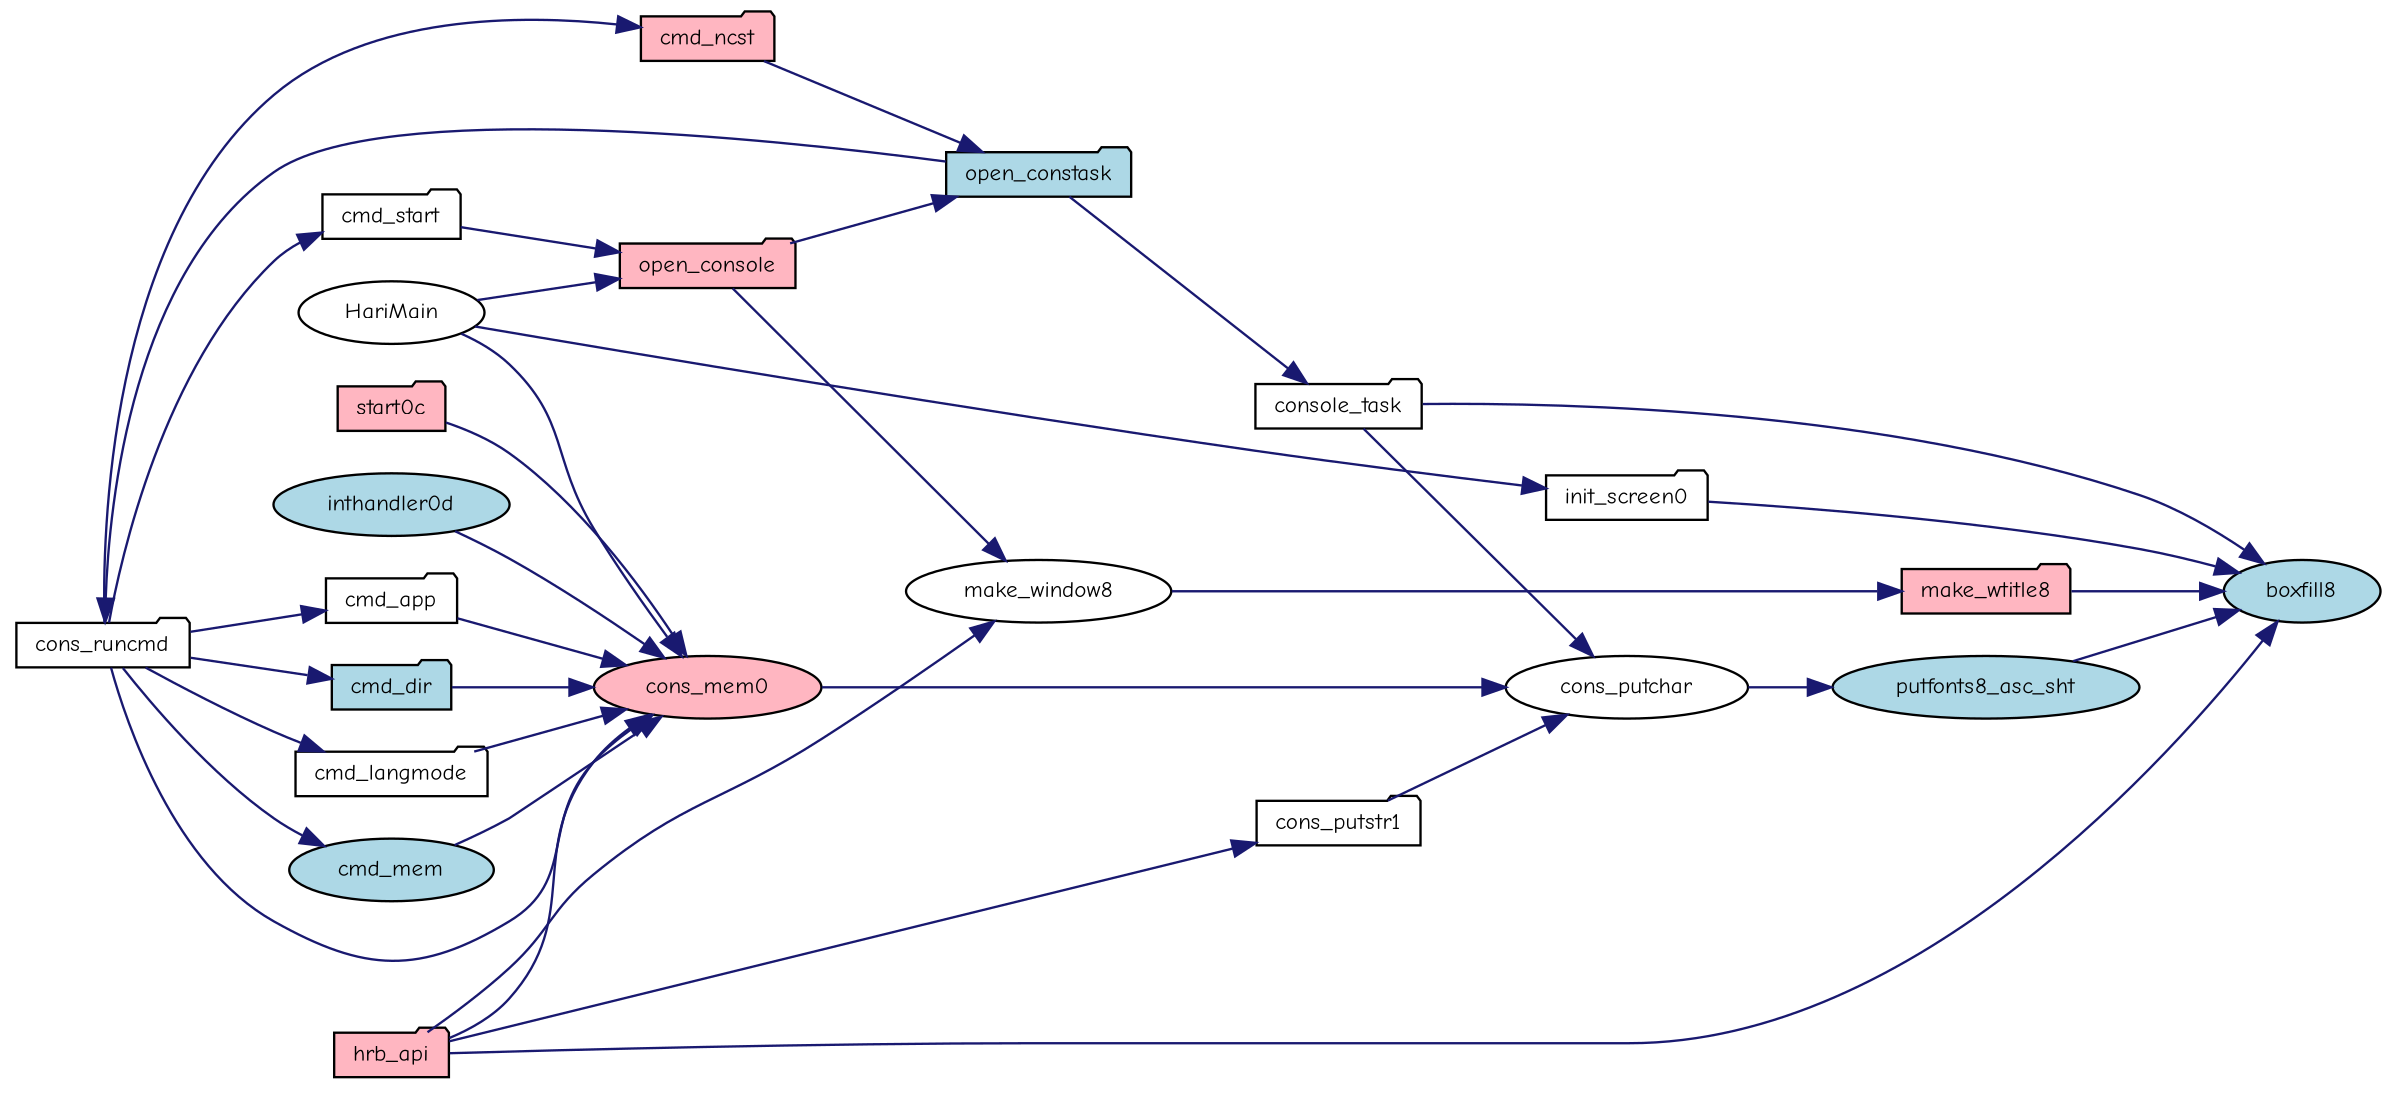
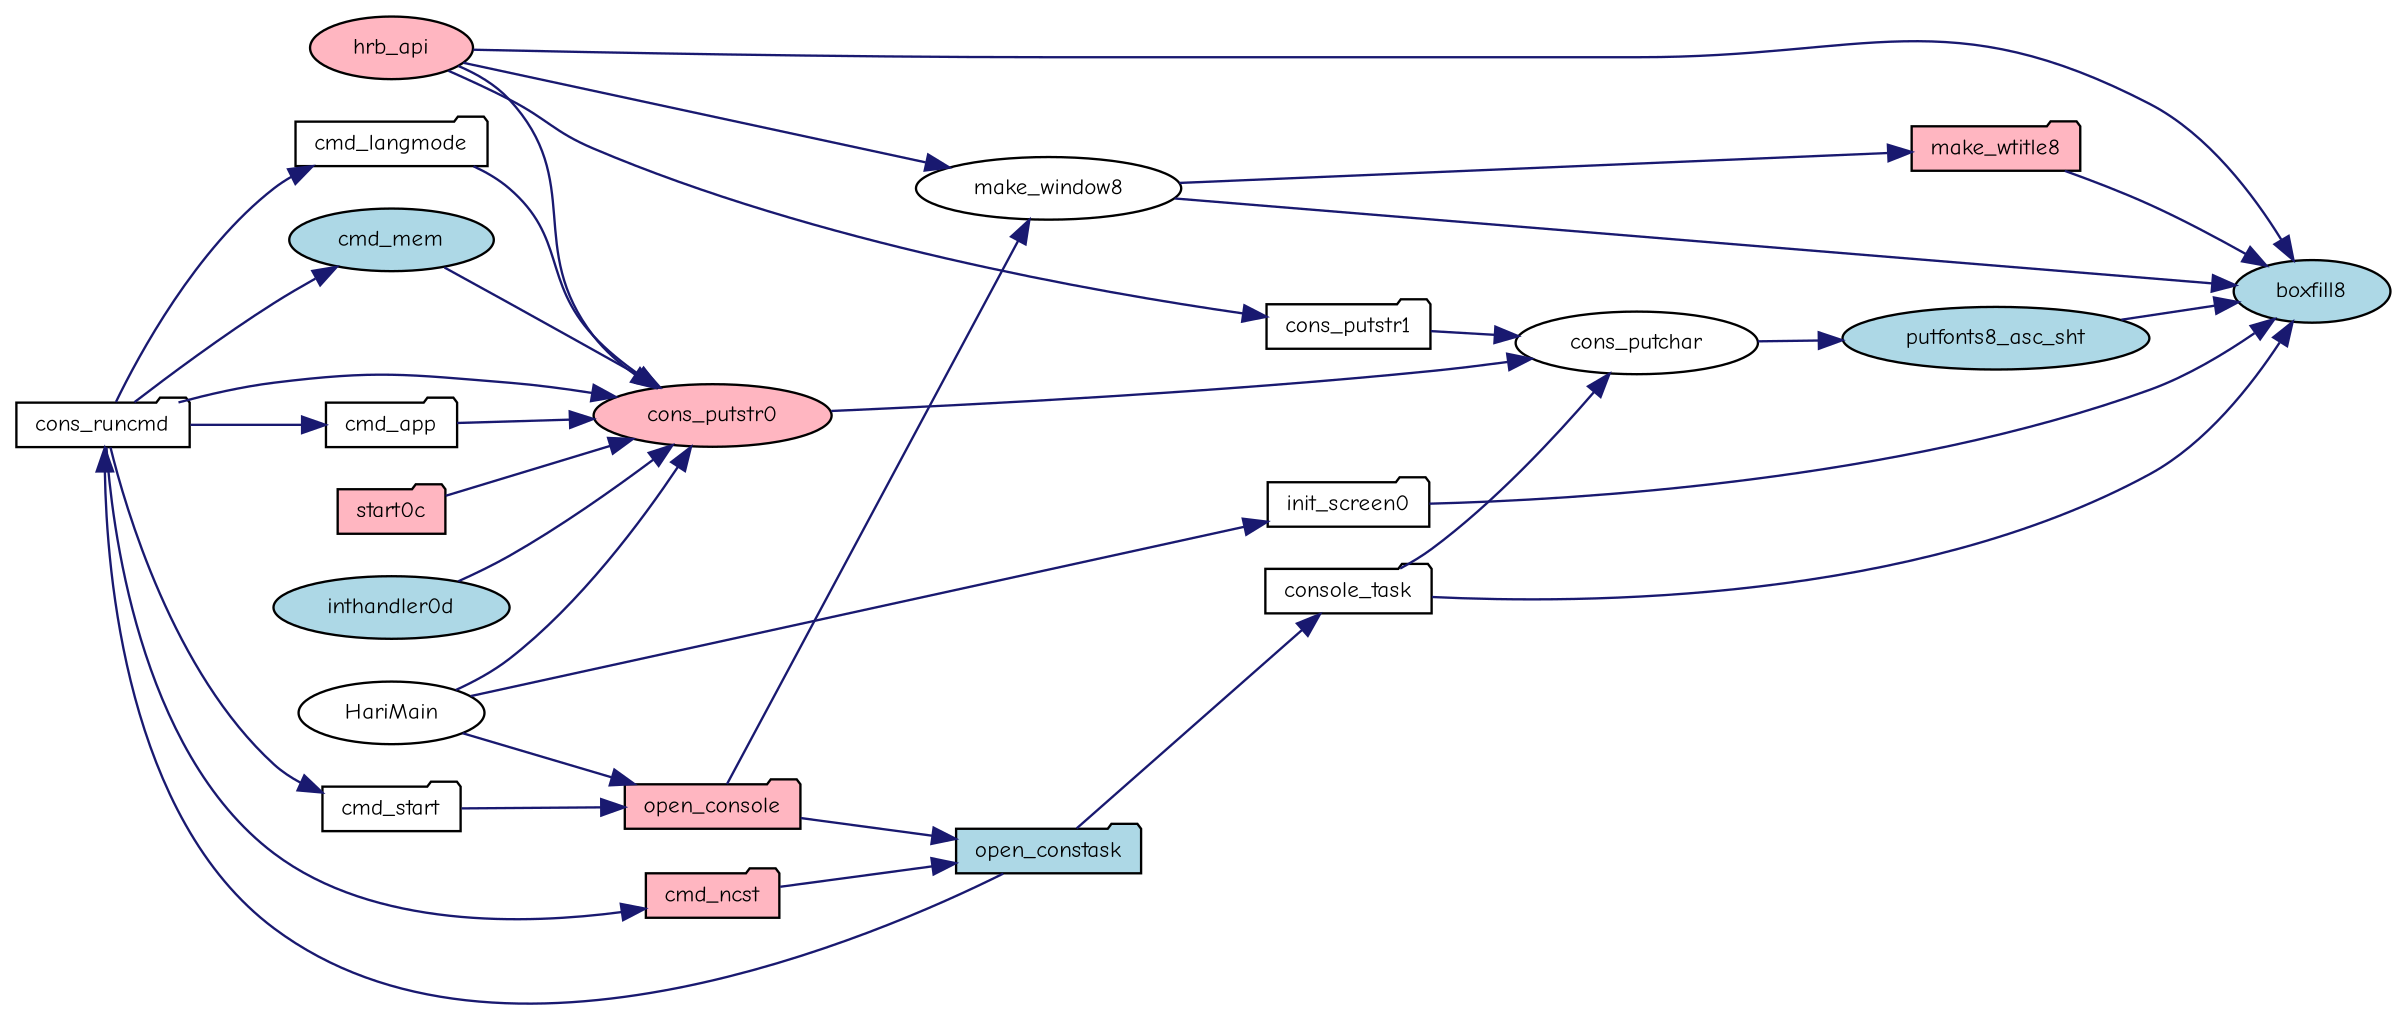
none -> (1693, 241)
(392, 687) -> none
(708, 687) -> (713, 416)
(392, 1055) -> (392, 48)
